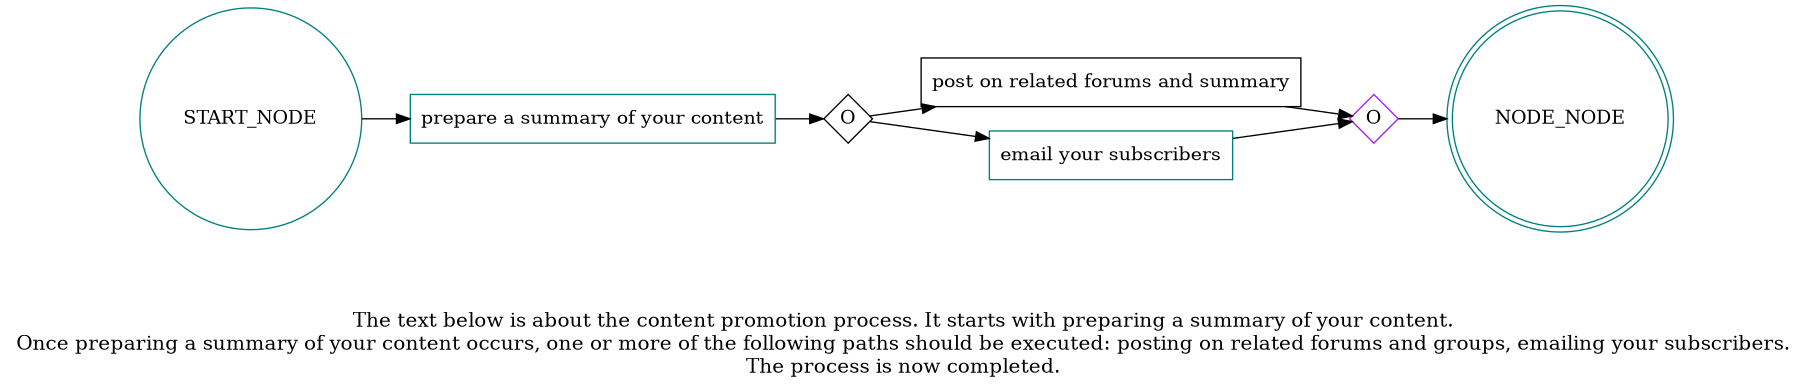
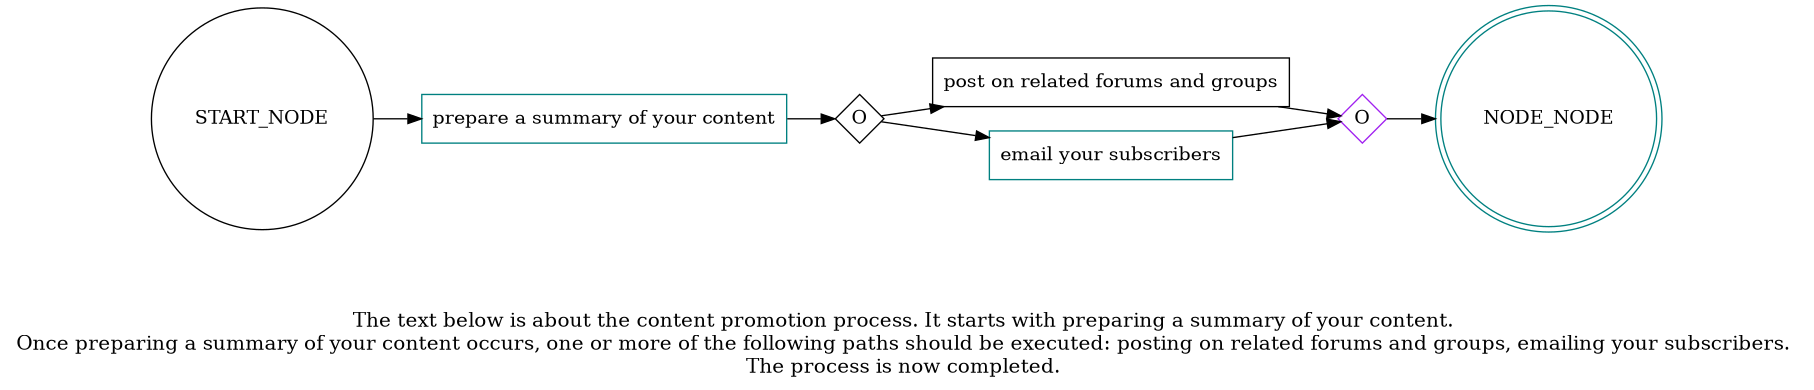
(1111, 82) -> (1111, 82)
(251, 119) -> (262, 119)
